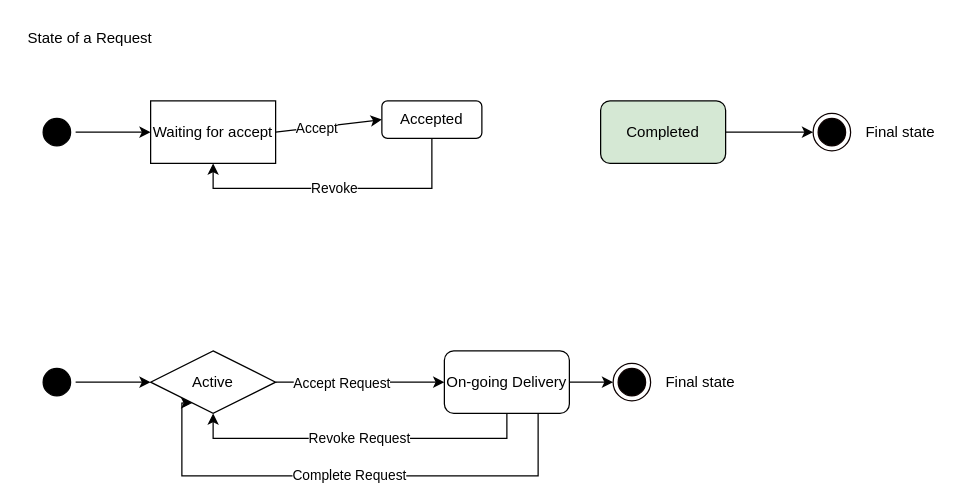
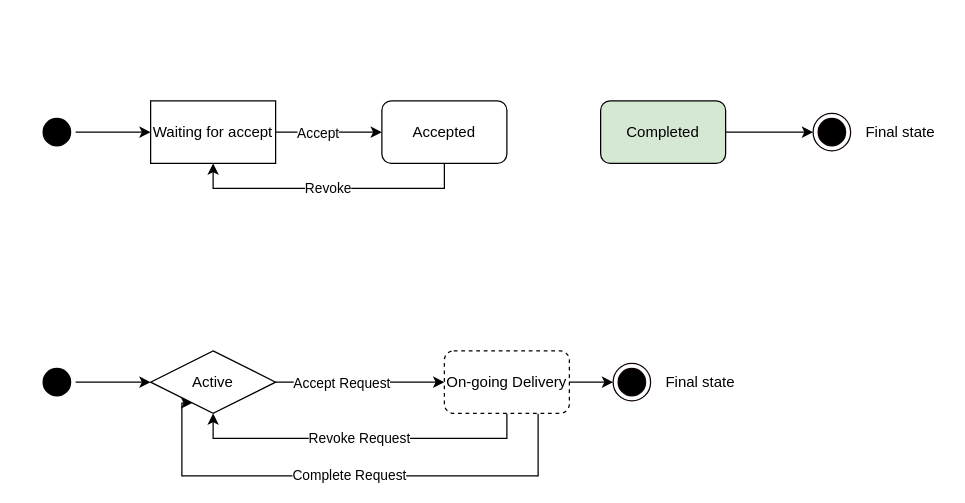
(288, 38) -> none
(432, 119) -> (444, 132)
(507, 382) -> (507, 382)
